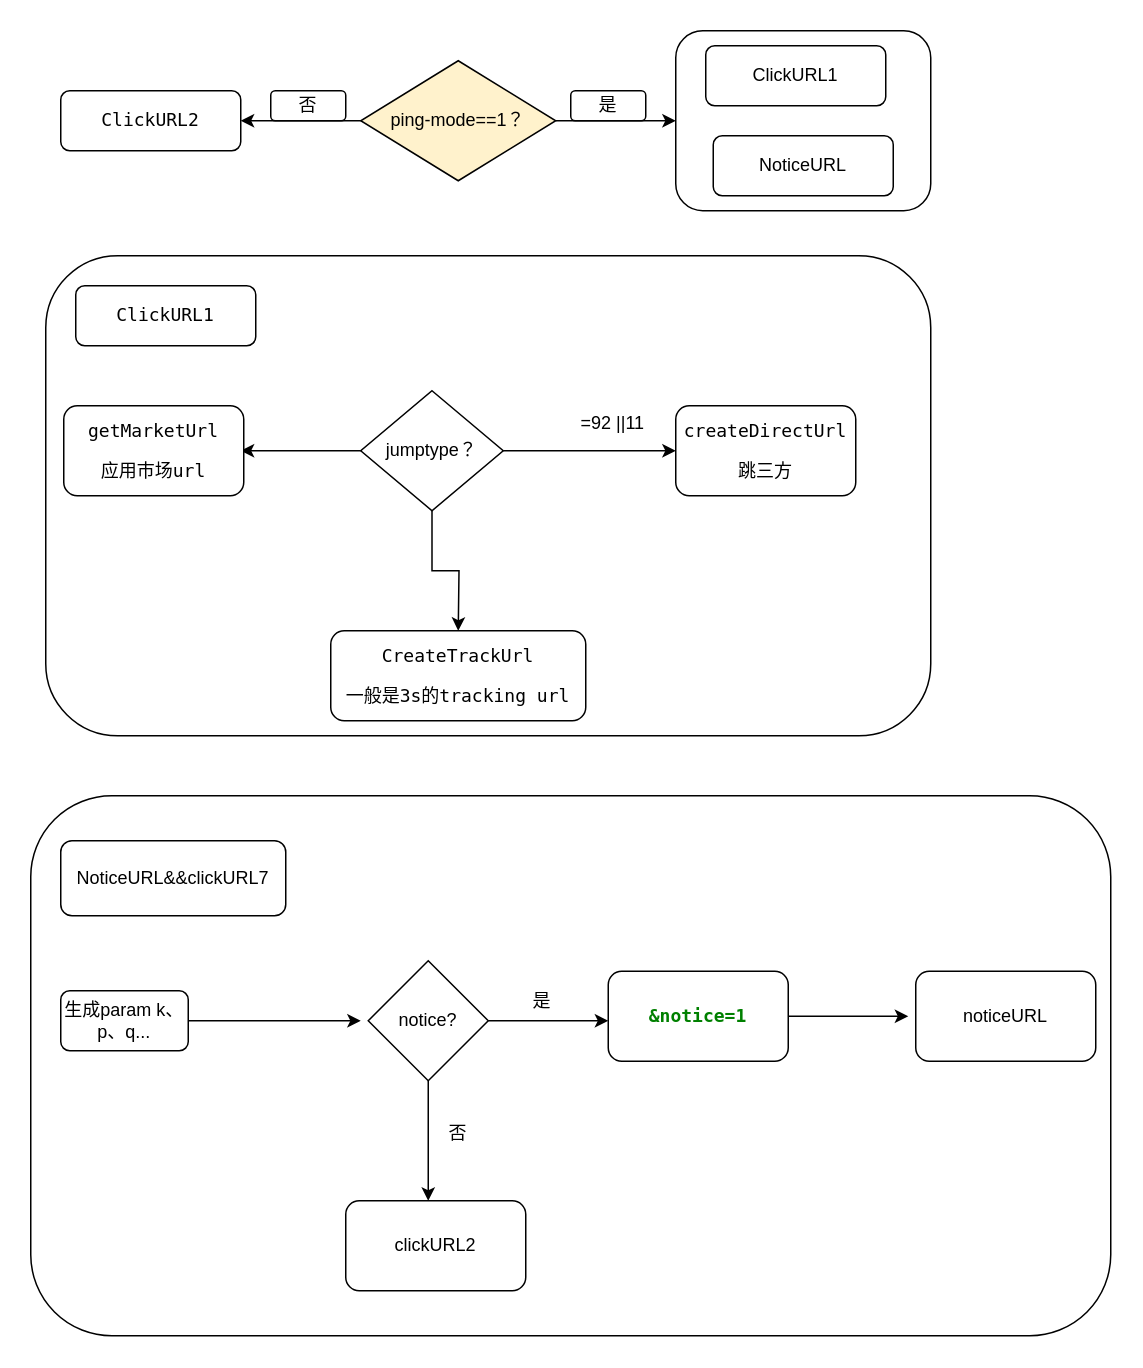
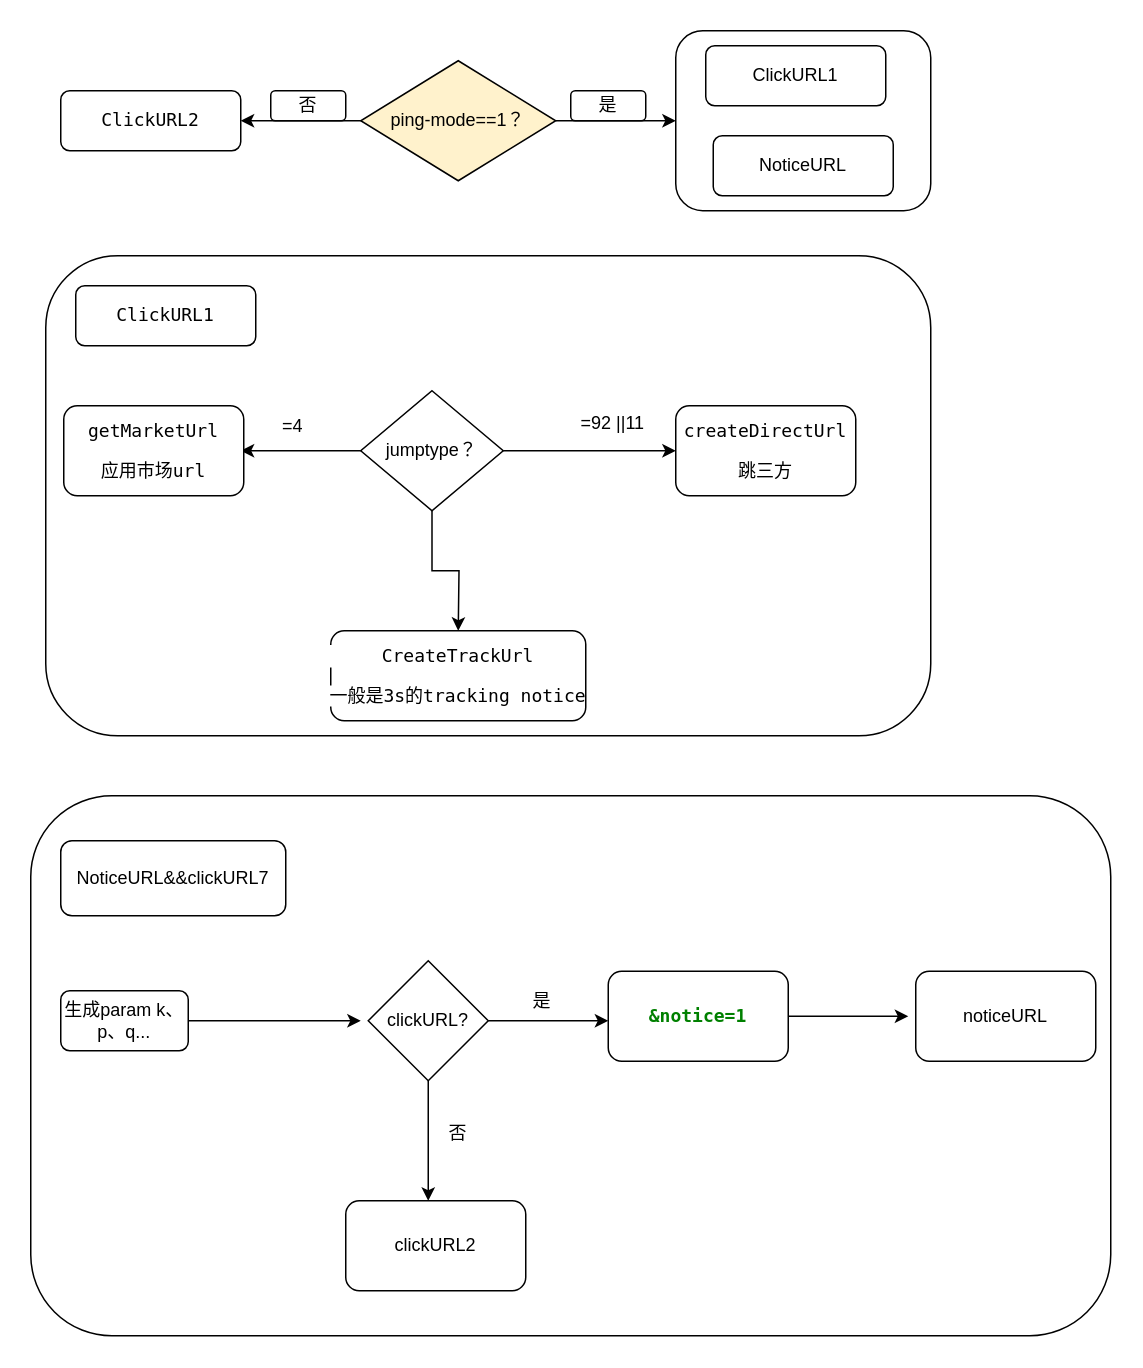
none -> (302, 427)
(458, 676) -> (458, 676)
(428, 1021) -> (428, 1021)
